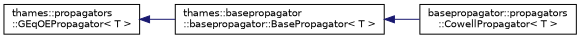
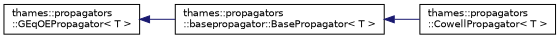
(280, 19) -> (280, 19)
(498, 19) -> (488, 19)
